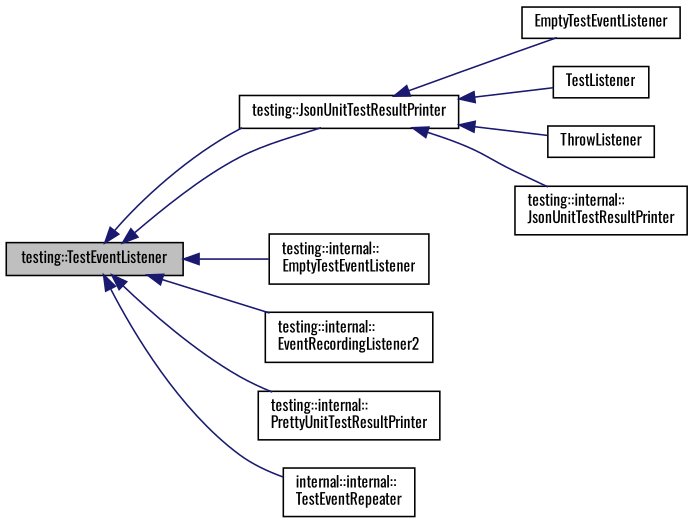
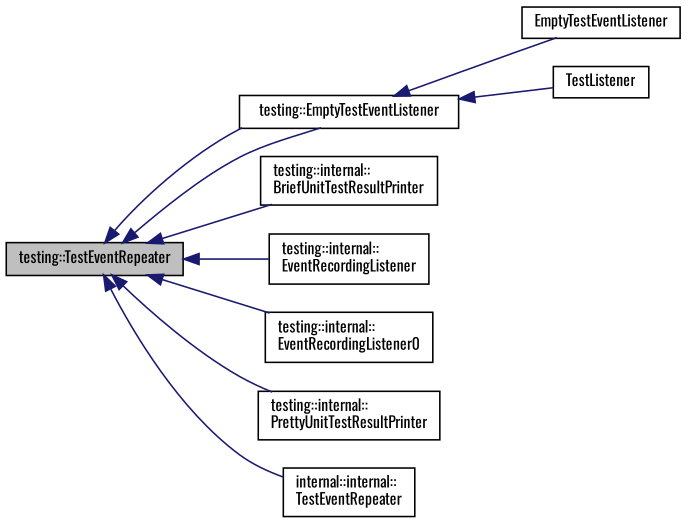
(349, 112) -> (349, 112)
(601, 142) -> none
none -> (349, 181)
(601, 211) -> none
(95, 259) -> (95, 259)
(349, 259) -> (349, 259)
(349, 337) -> (349, 337)
